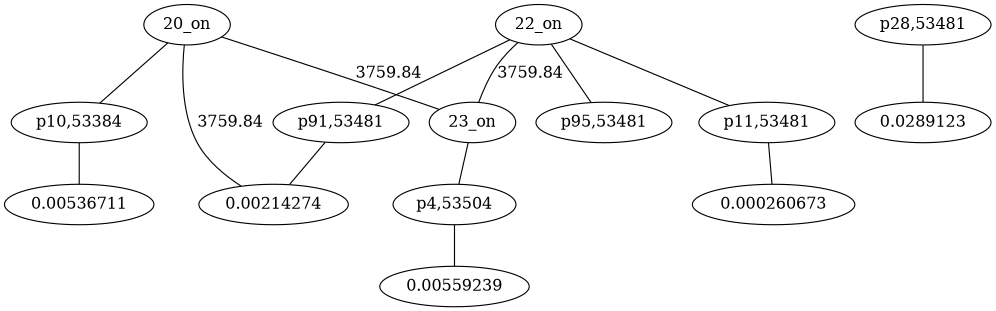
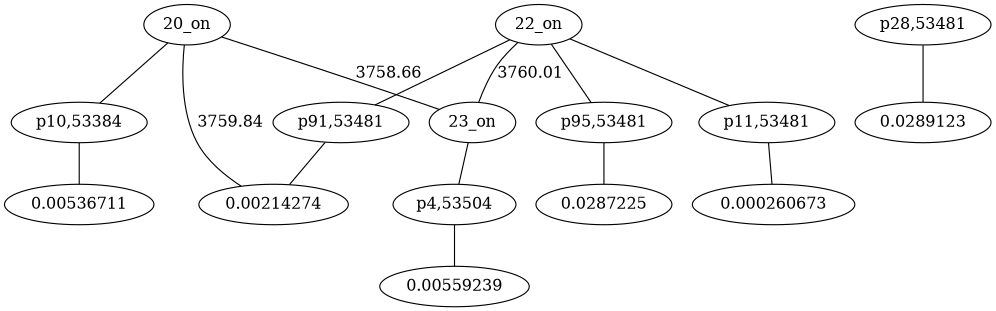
(389, 74) -> (389, 74)
(530, 74) -> (530, 74)
none -> (604, 204)
